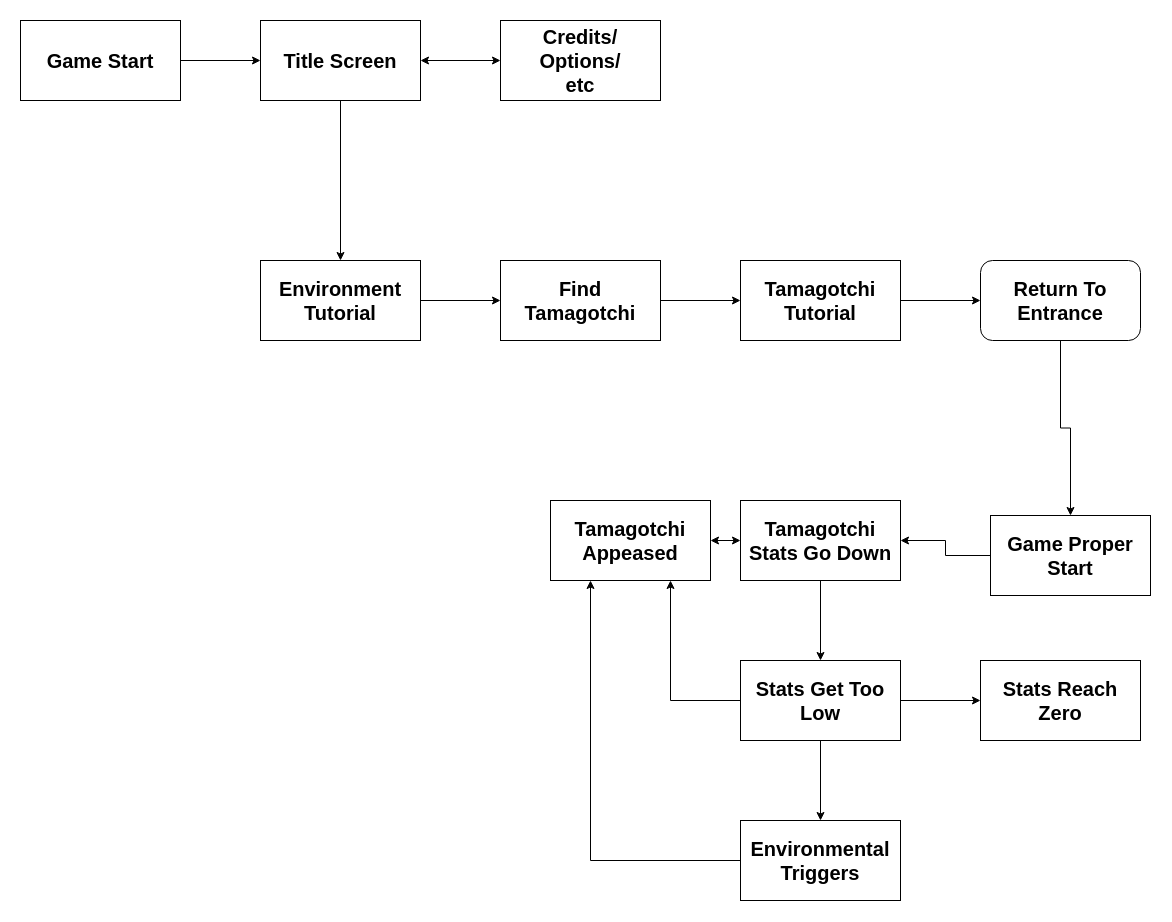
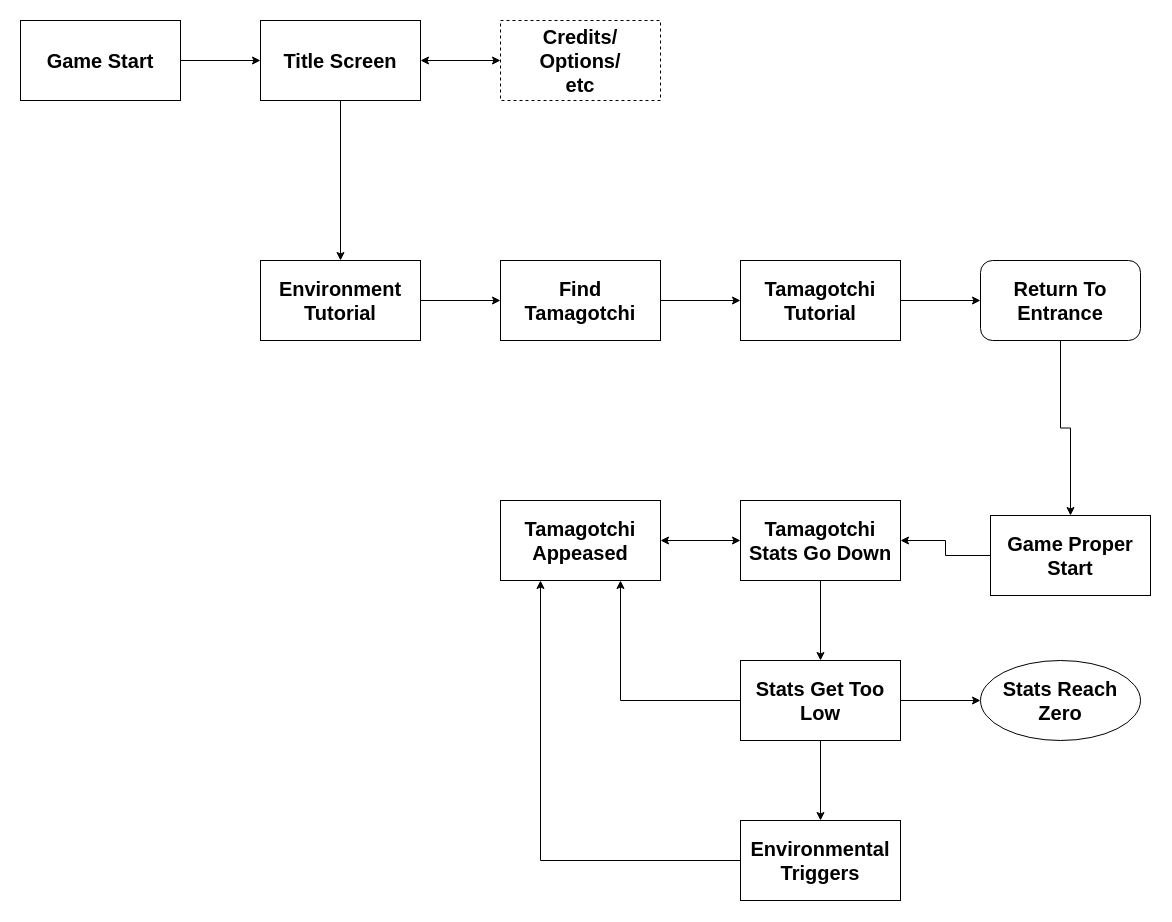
(581, 61) -> (581, 61)
(631, 541) -> (581, 541)
(1061, 701) -> (1061, 701)
